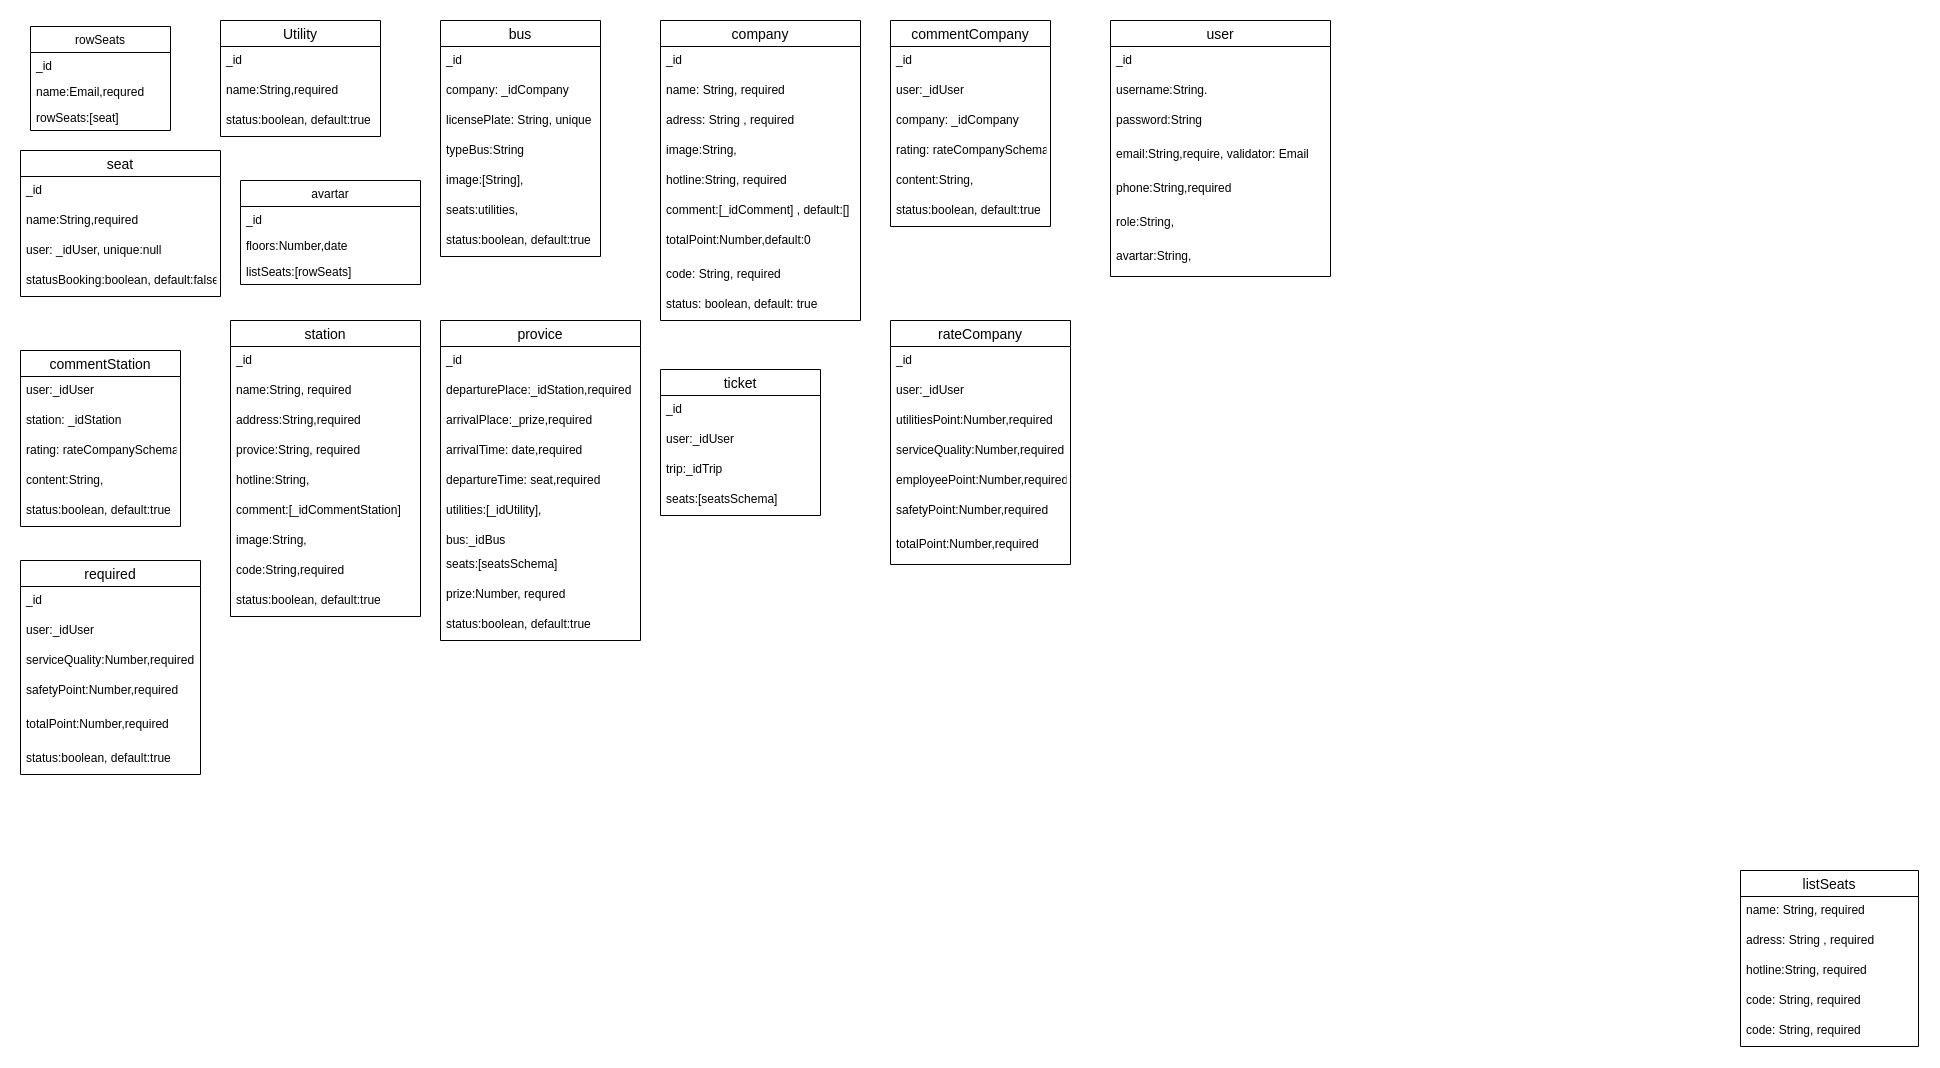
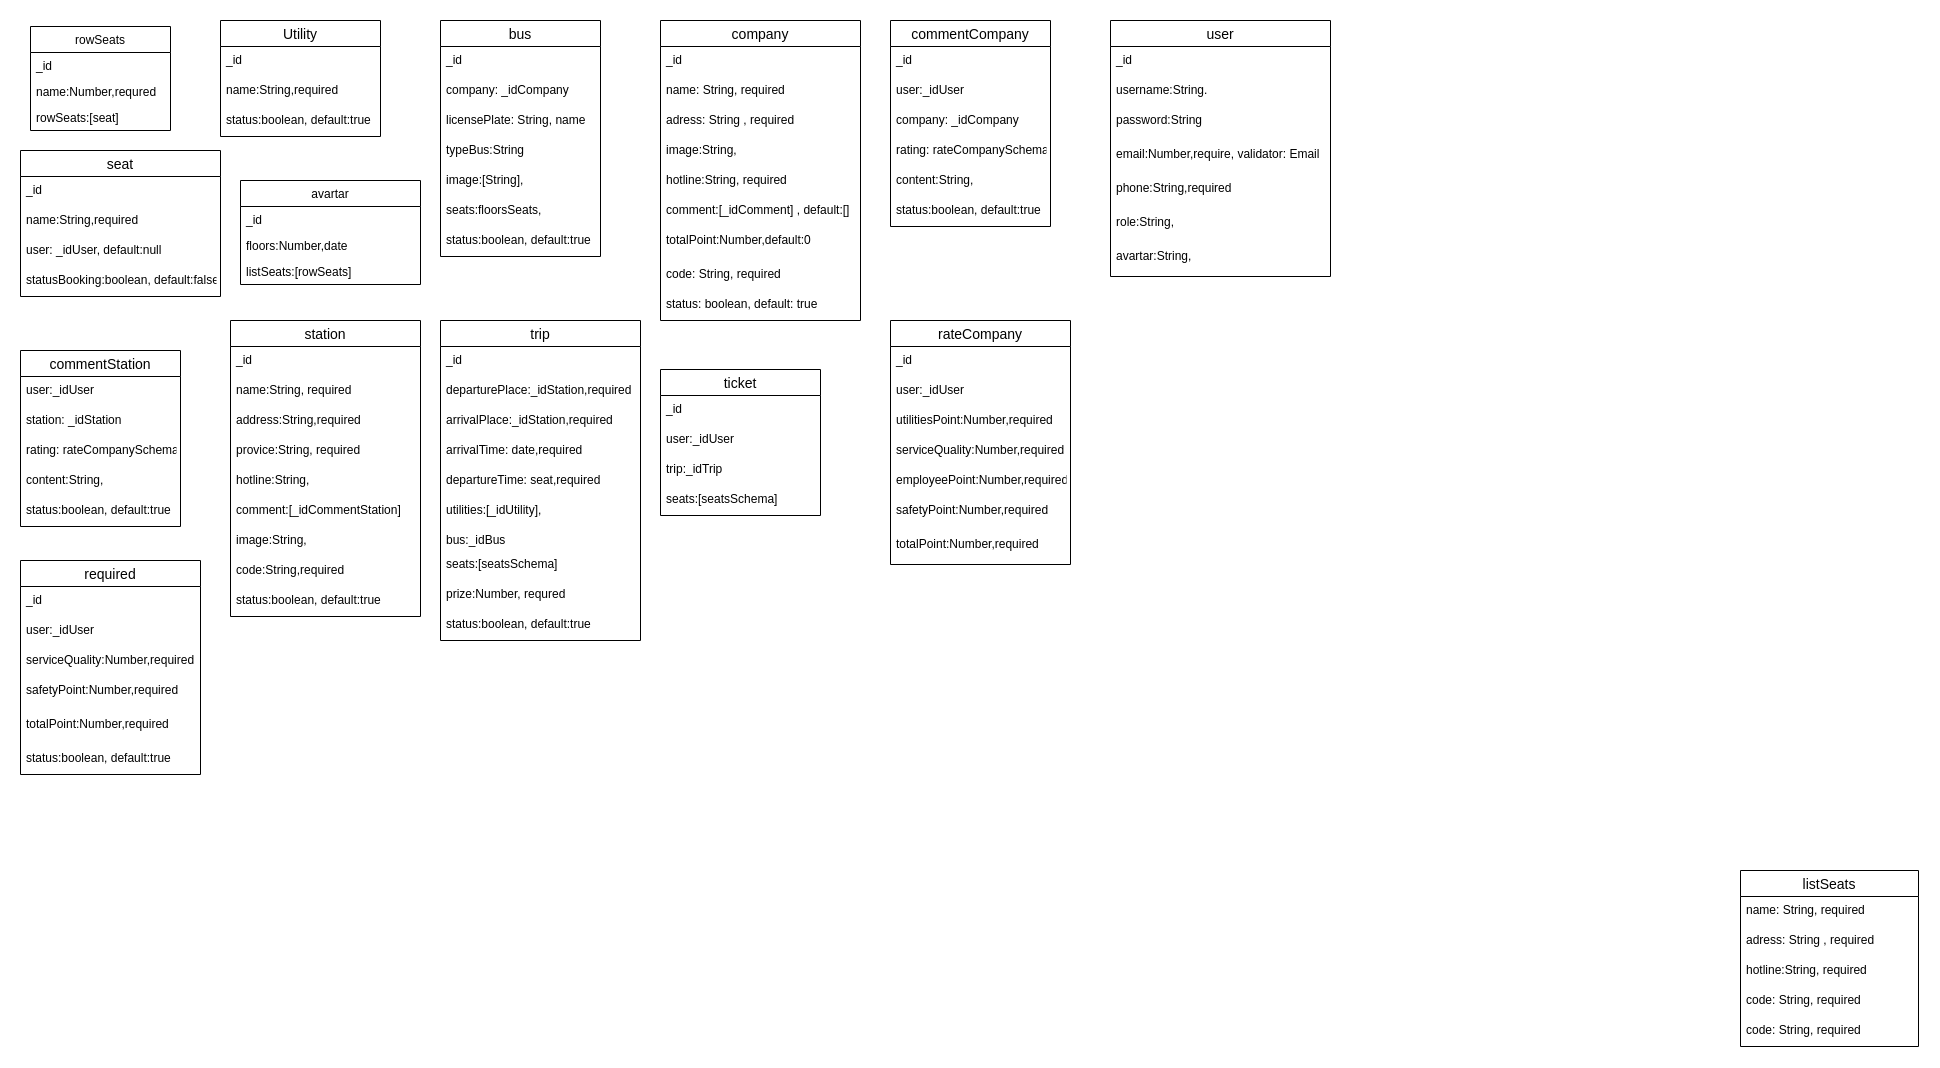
(90, 92) -> (97, 92)
(526, 120) -> (521, 120)
(1222, 154) -> (1223, 154)
(490, 210) -> (502, 210)
(99, 250) -> (103, 250)
(540, 334) -> (540, 334)
(529, 420) -> (541, 420)
